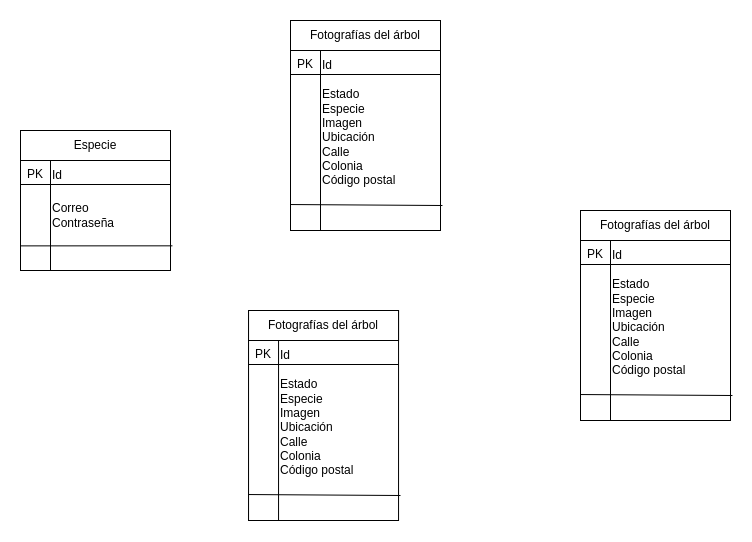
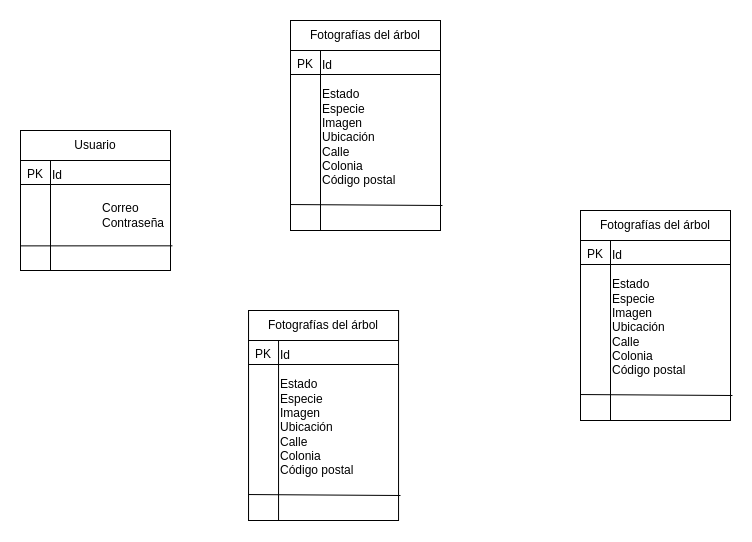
(96, 146) -> (96, 146)
(81, 216) -> (131, 216)
